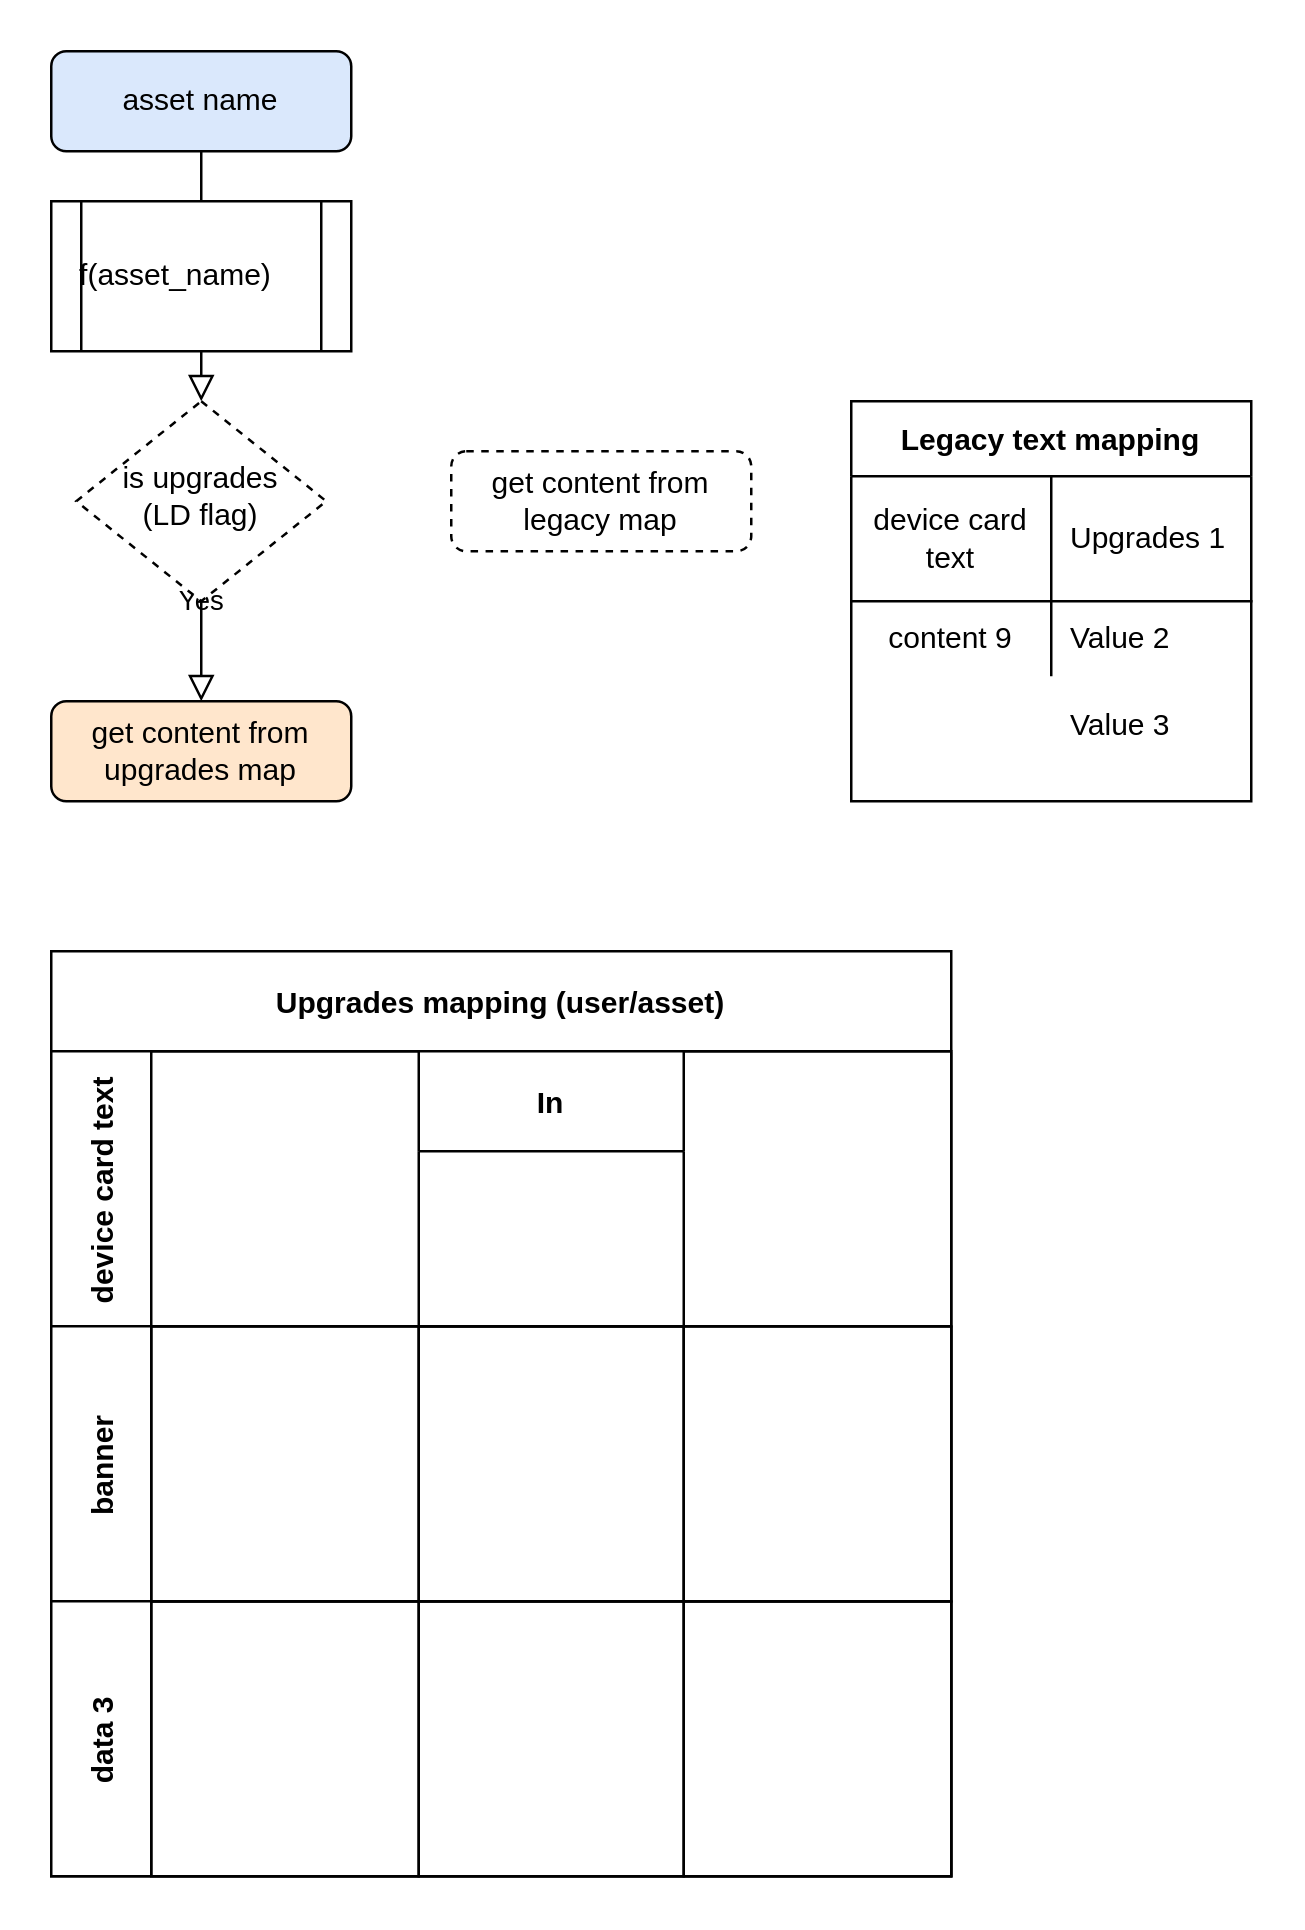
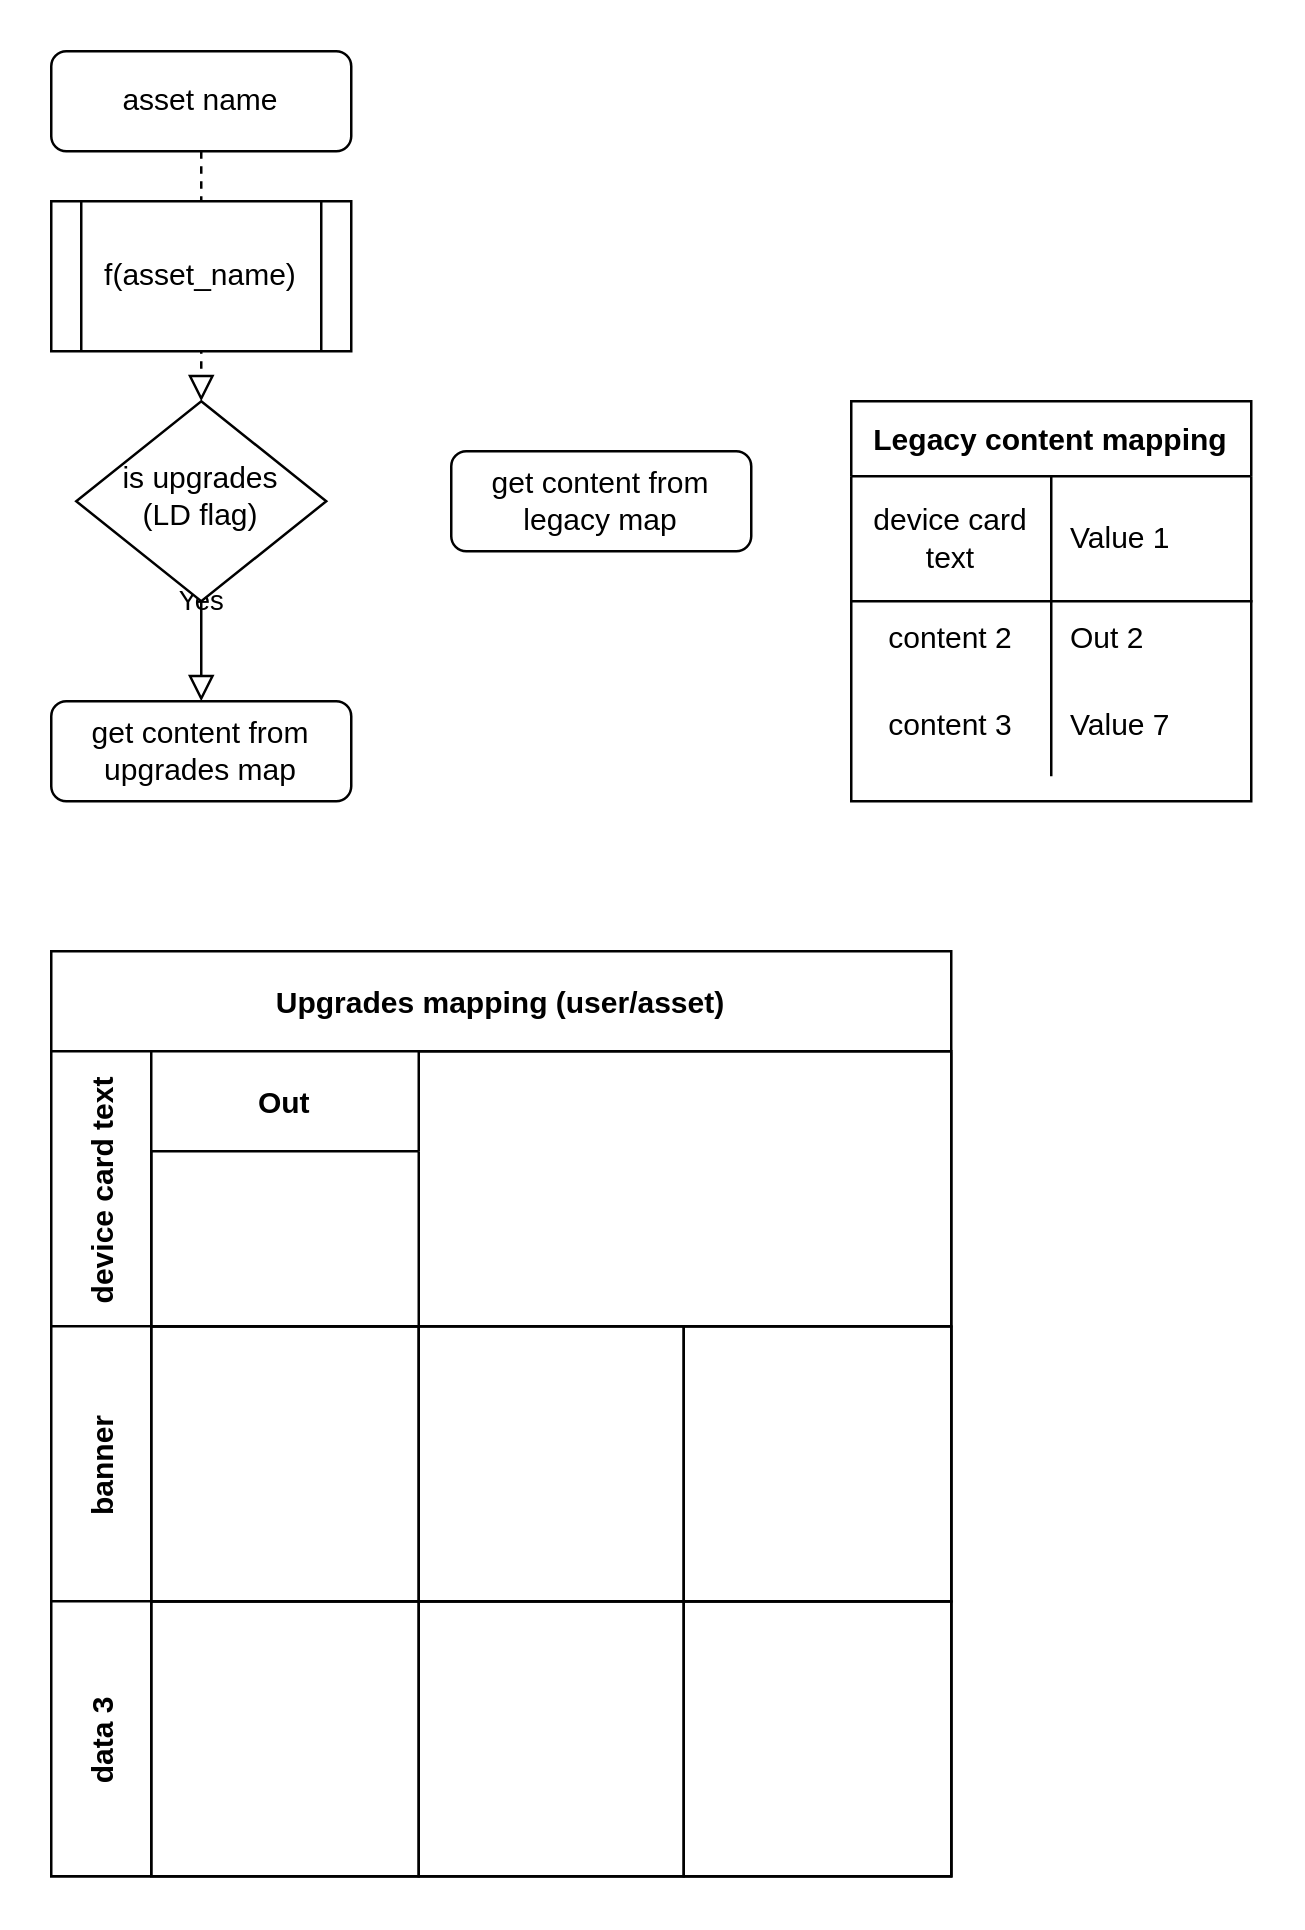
(201, 101) -> (201, 101)
(201, 177) -> (201, 177)
(176, 276) -> (201, 276)
(1050, 440) -> (1050, 440)
(201, 501) -> (201, 501)
(601, 501) -> (601, 501)
(1151, 539) -> (1122, 539)
(951, 639) -> (951, 639)
(1122, 639) -> (1109, 639)
none -> (951, 726)
(1122, 726) -> (1122, 726)
(201, 751) -> (201, 751)
none -> (285, 1189)
(551, 1189) -> none
